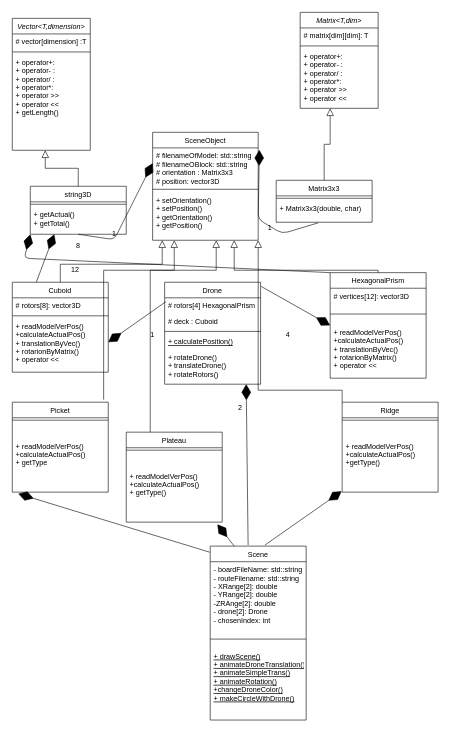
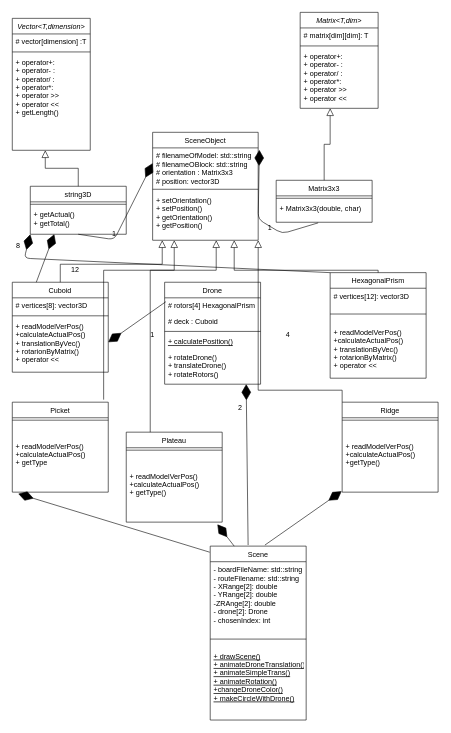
(78, 246) -> (18, 246)
(290, 303) -> none
(55, 306) -> (58, 306)
